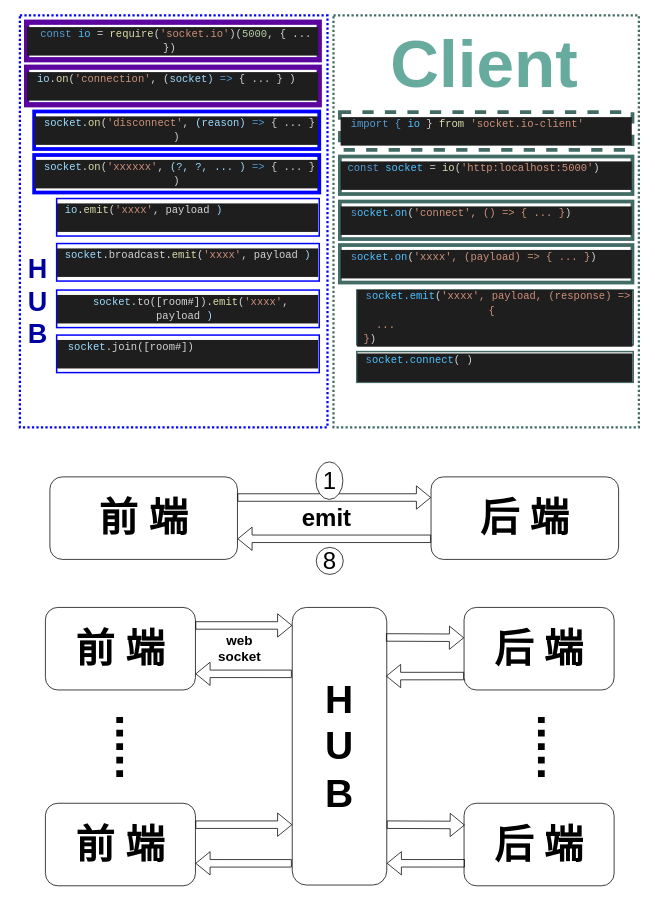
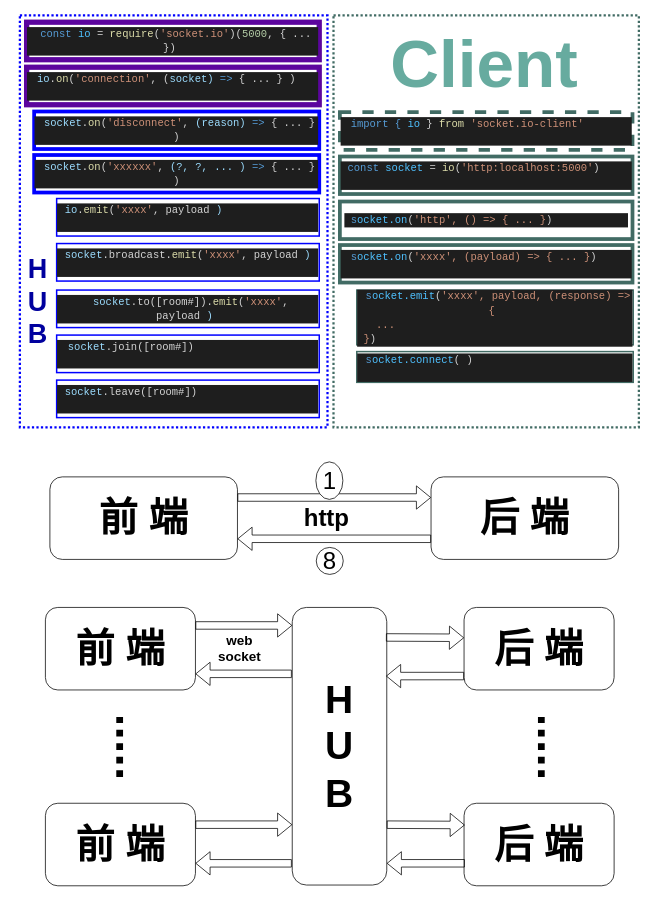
(486, 220) -> (486, 220)
none -> (188, 399)
(327, 518) -> (327, 518)
